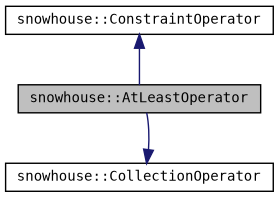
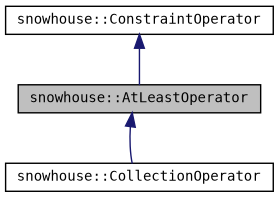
(149, 131) -> (130, 145)
